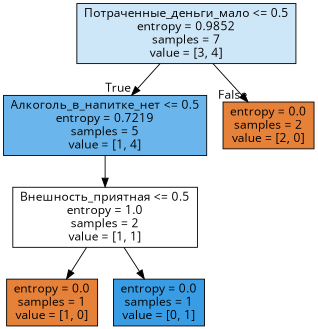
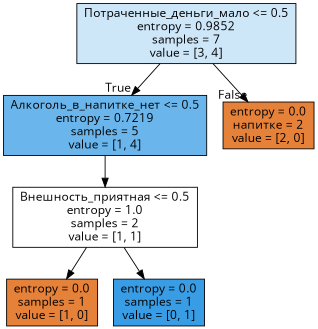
(269, 125) -> (269, 125)
